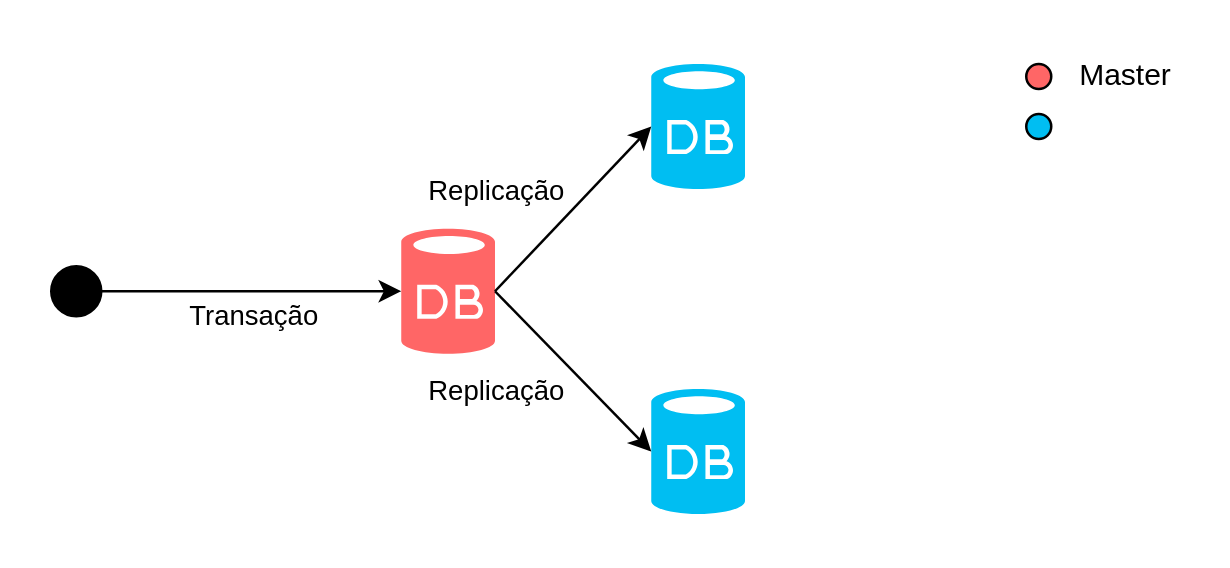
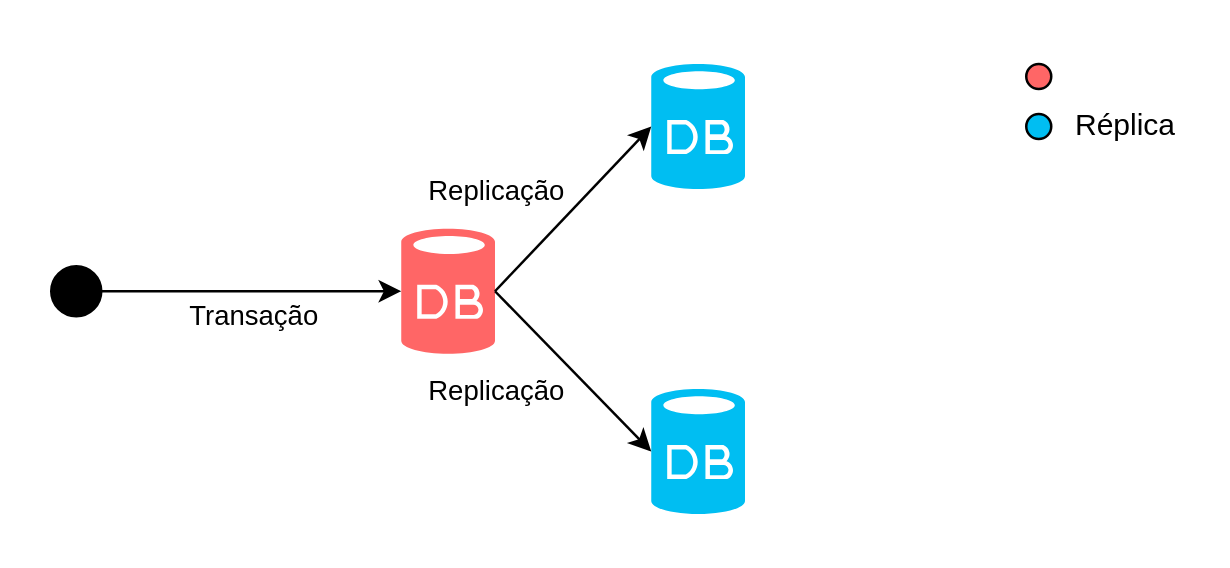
(1126, 76) -> none
none -> (1126, 126)
